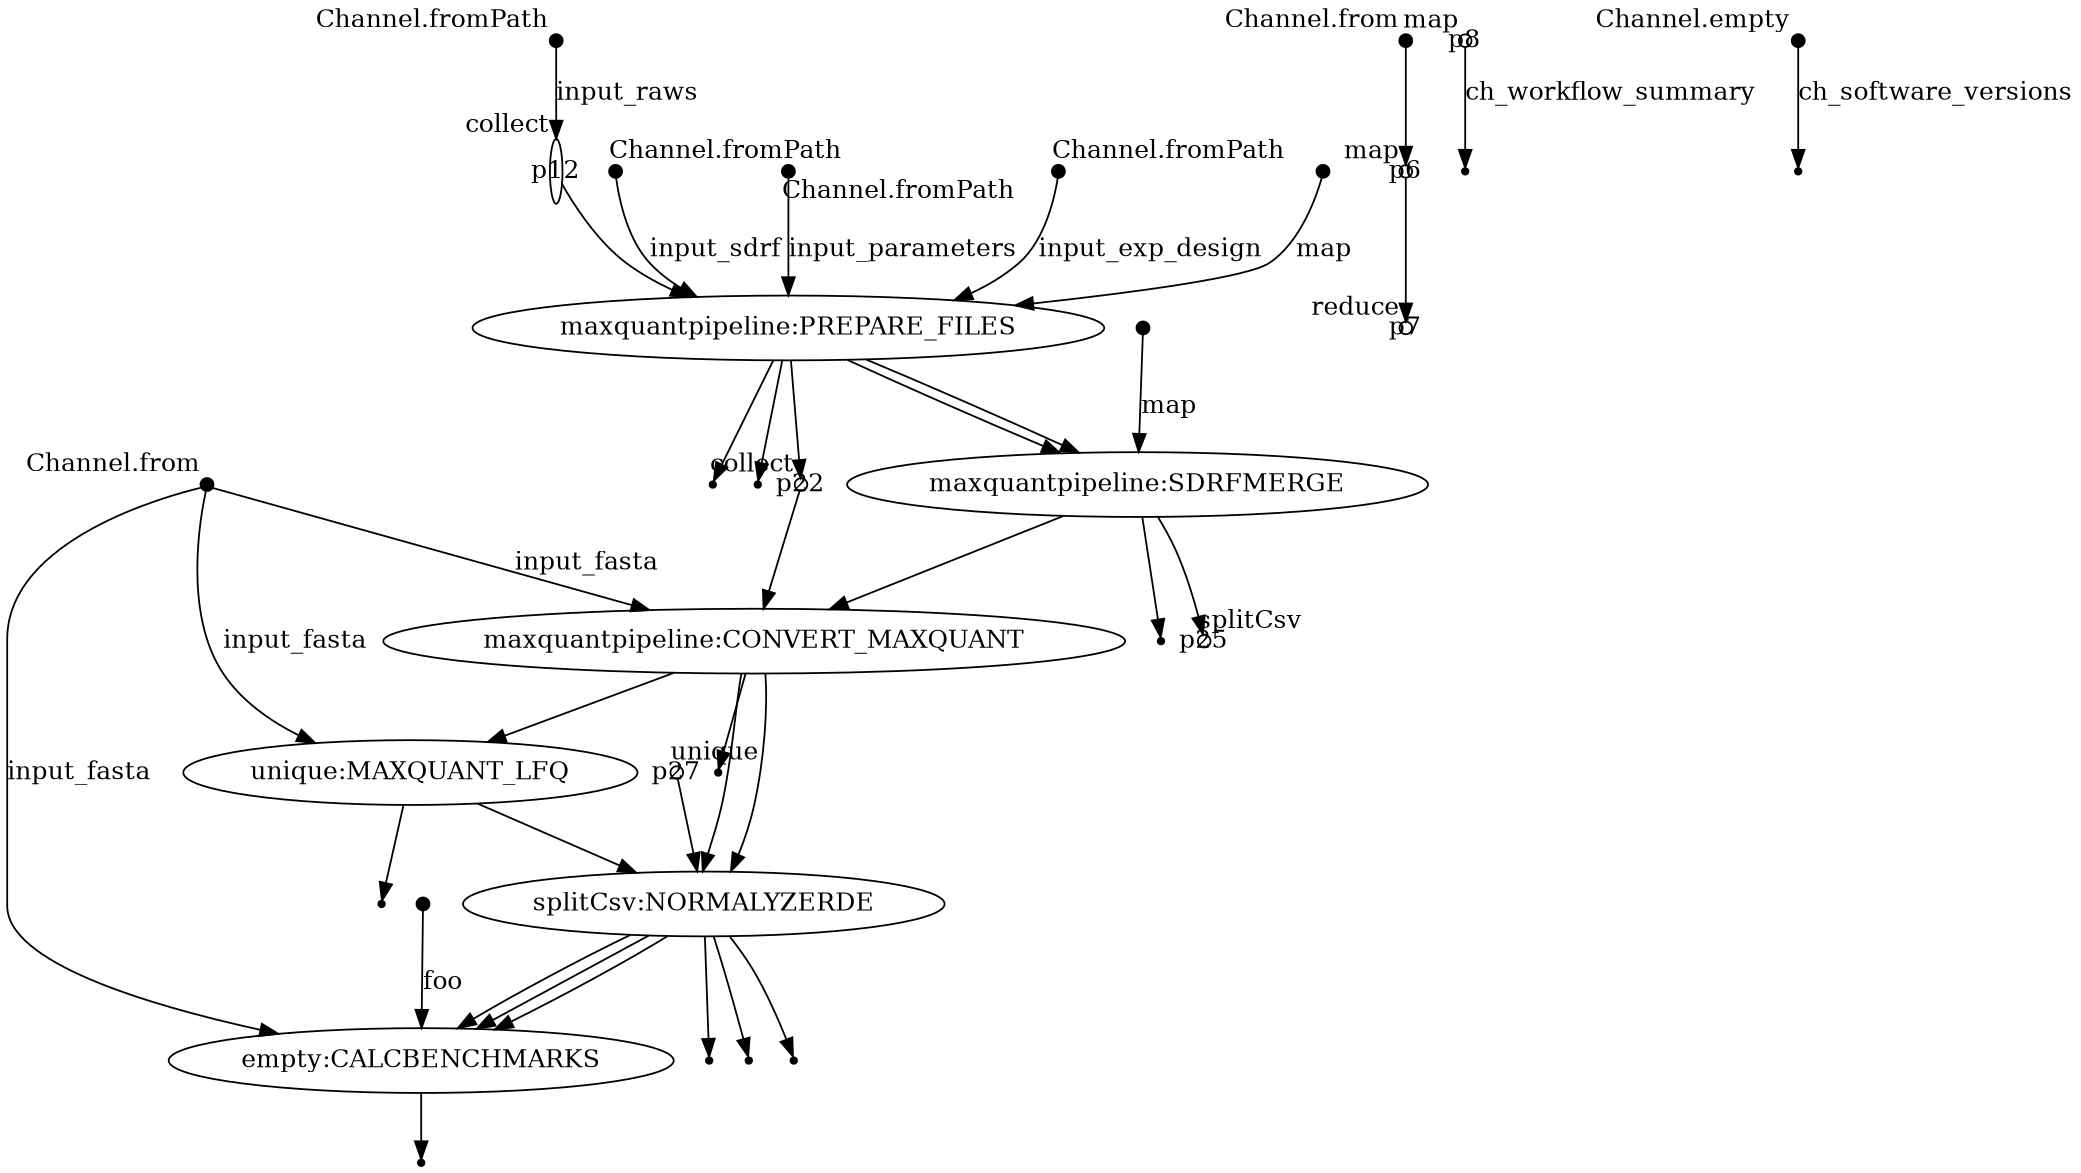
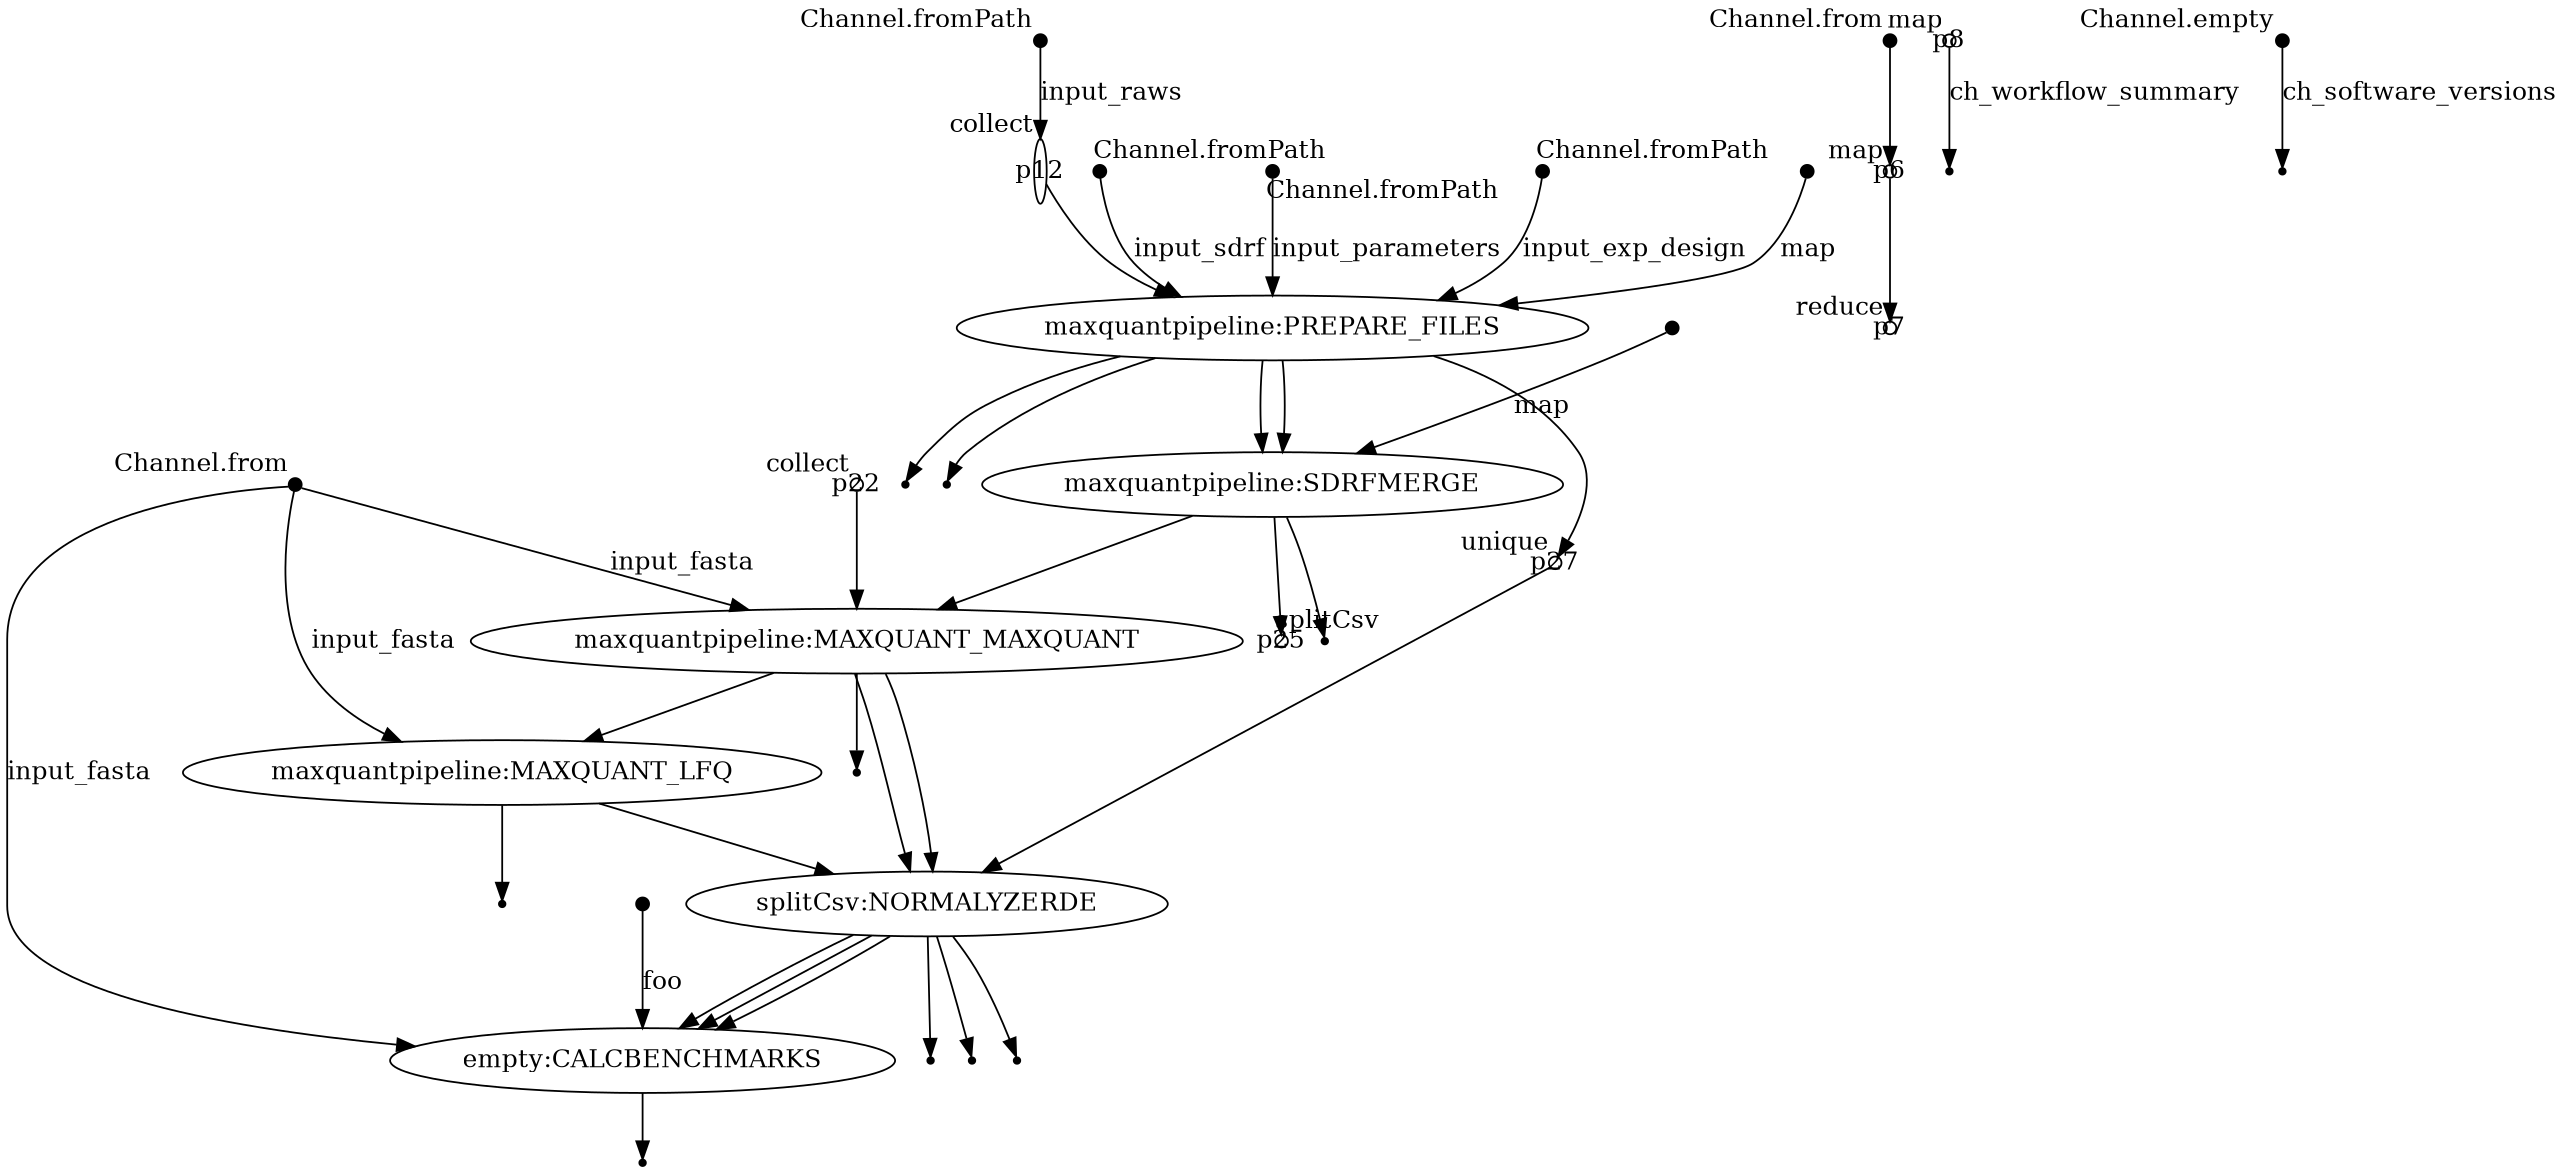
(795, 410) -> (1551, 421)
(754, 641) -> (857, 641)
(410, 773) -> (502, 773)
